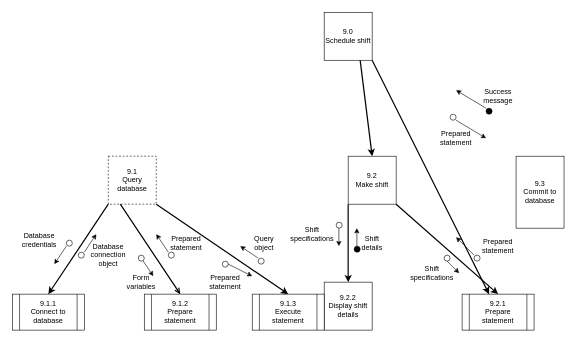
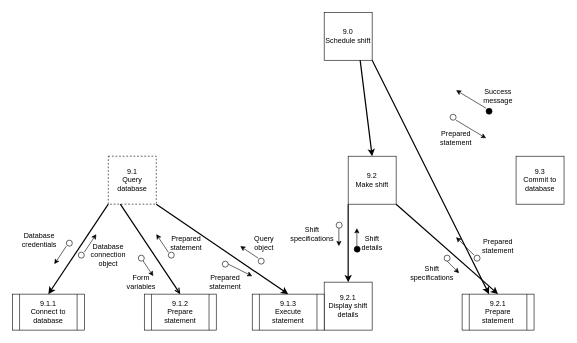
(540, 192) -> (540, 180)
(348, 306) -> (348, 306)
